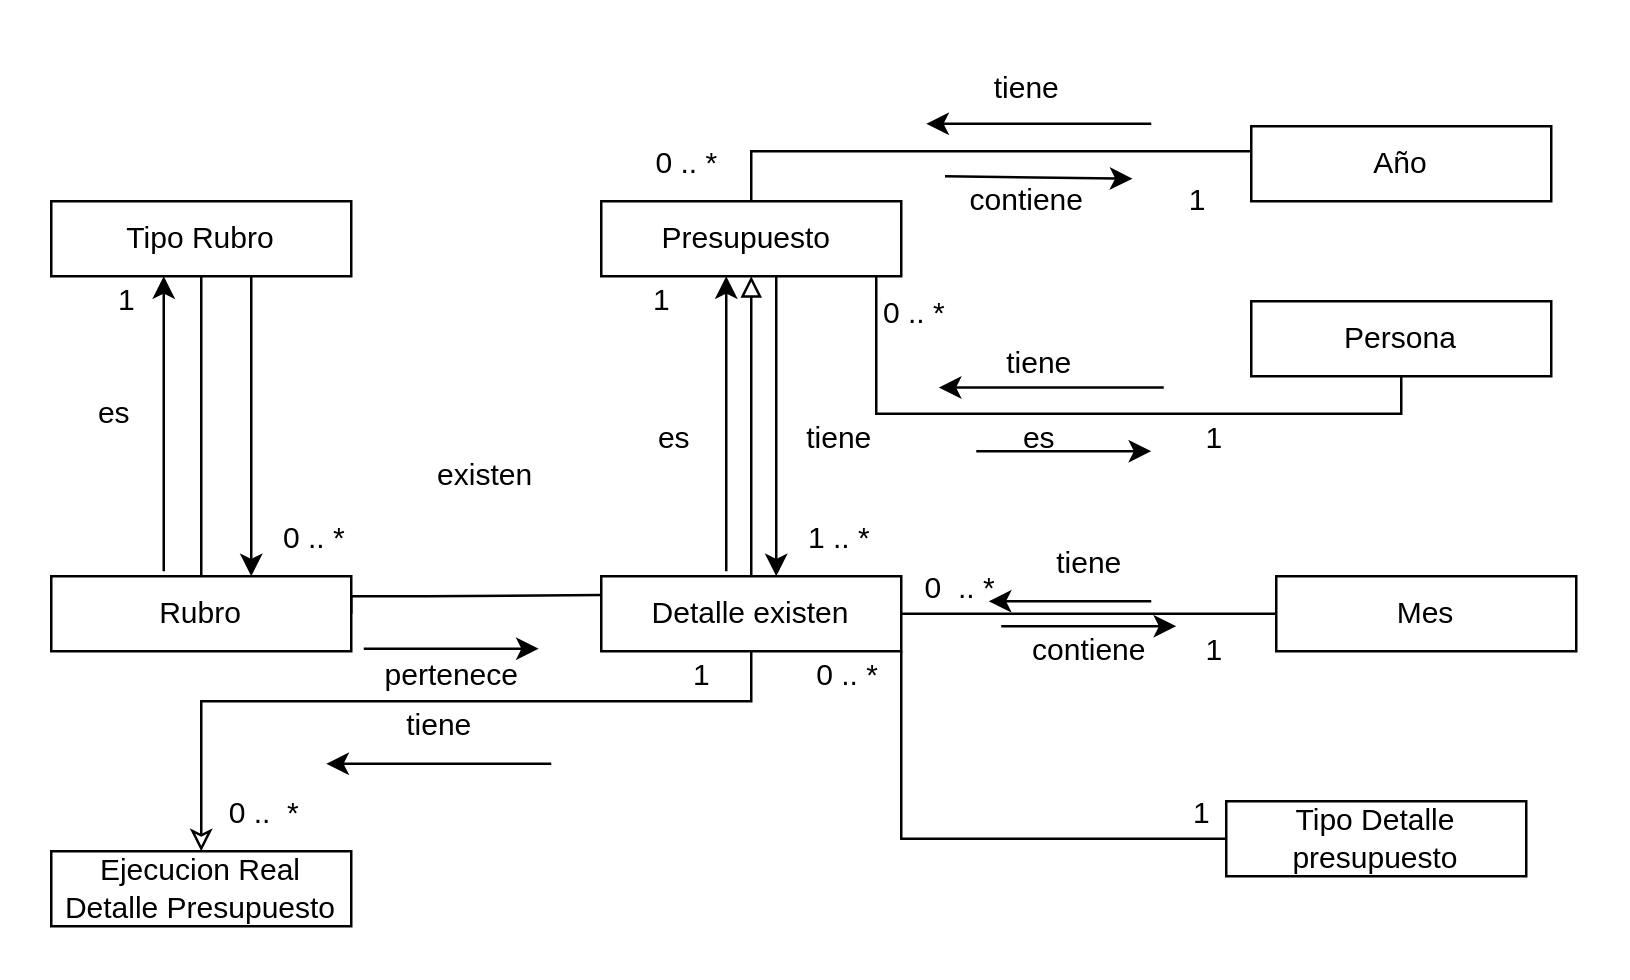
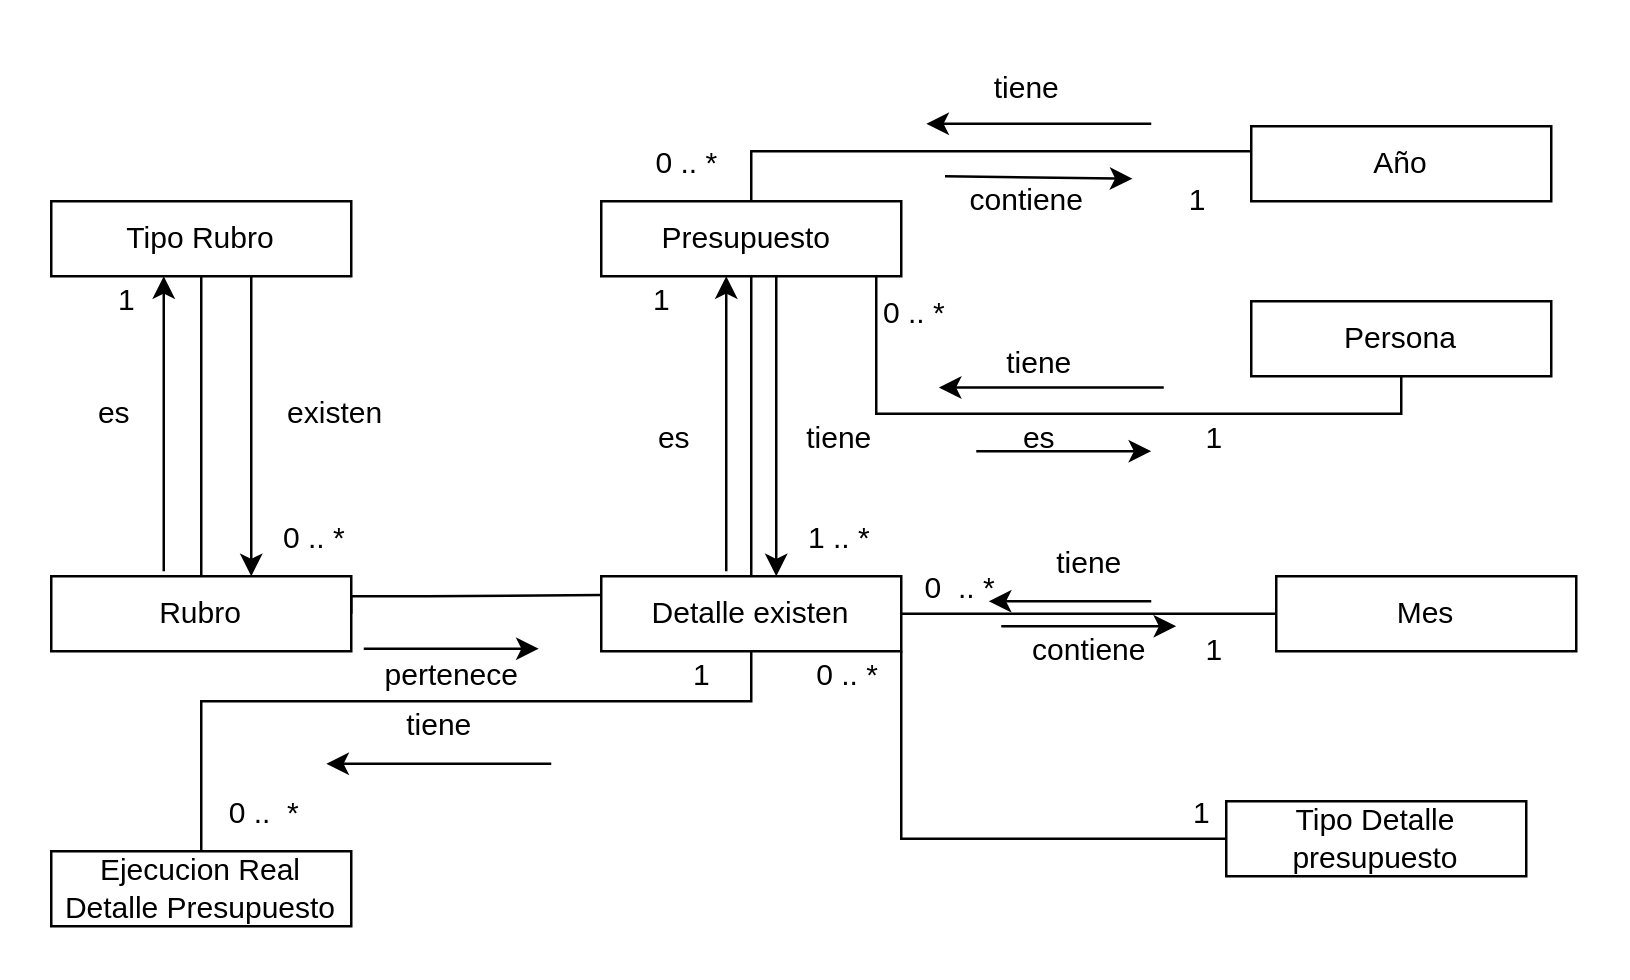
(751, 298) -> (751, 289)
(489, 476) -> (339, 414)
(201, 833) -> (201, 840)
